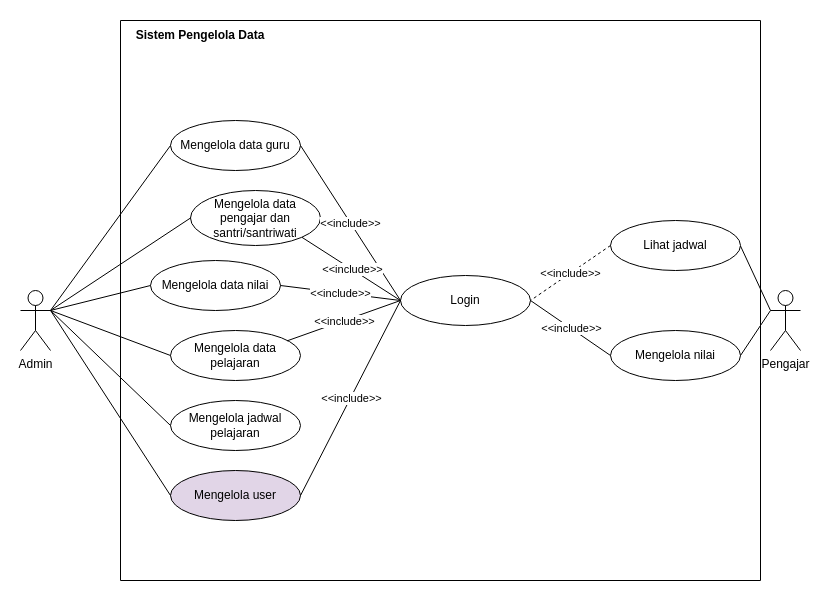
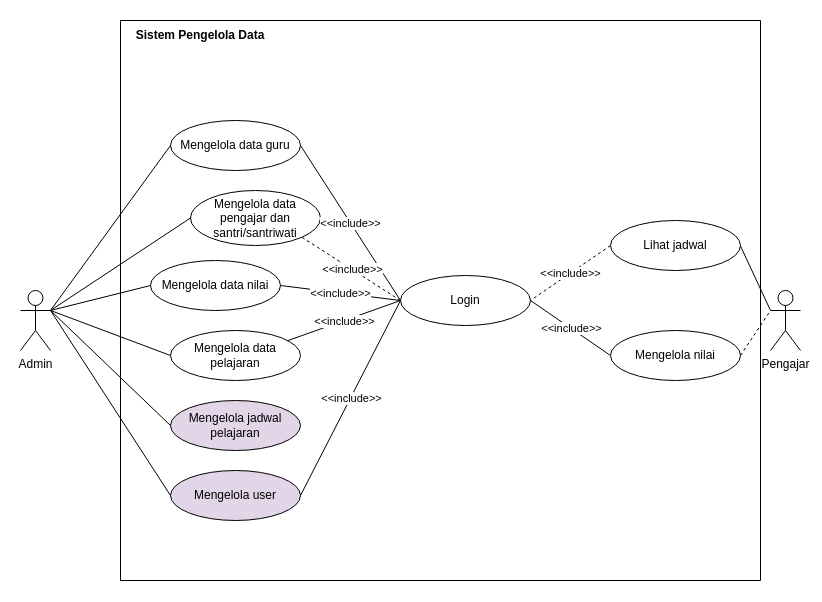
(323, 251) -> (323, 251)
(756, 333) -> (756, 333)
(236, 426) -> (236, 426)
